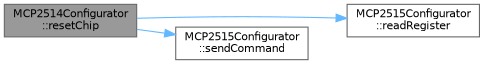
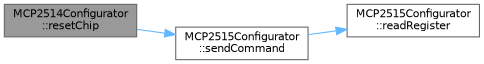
(236, 17) -> (322, 33)
